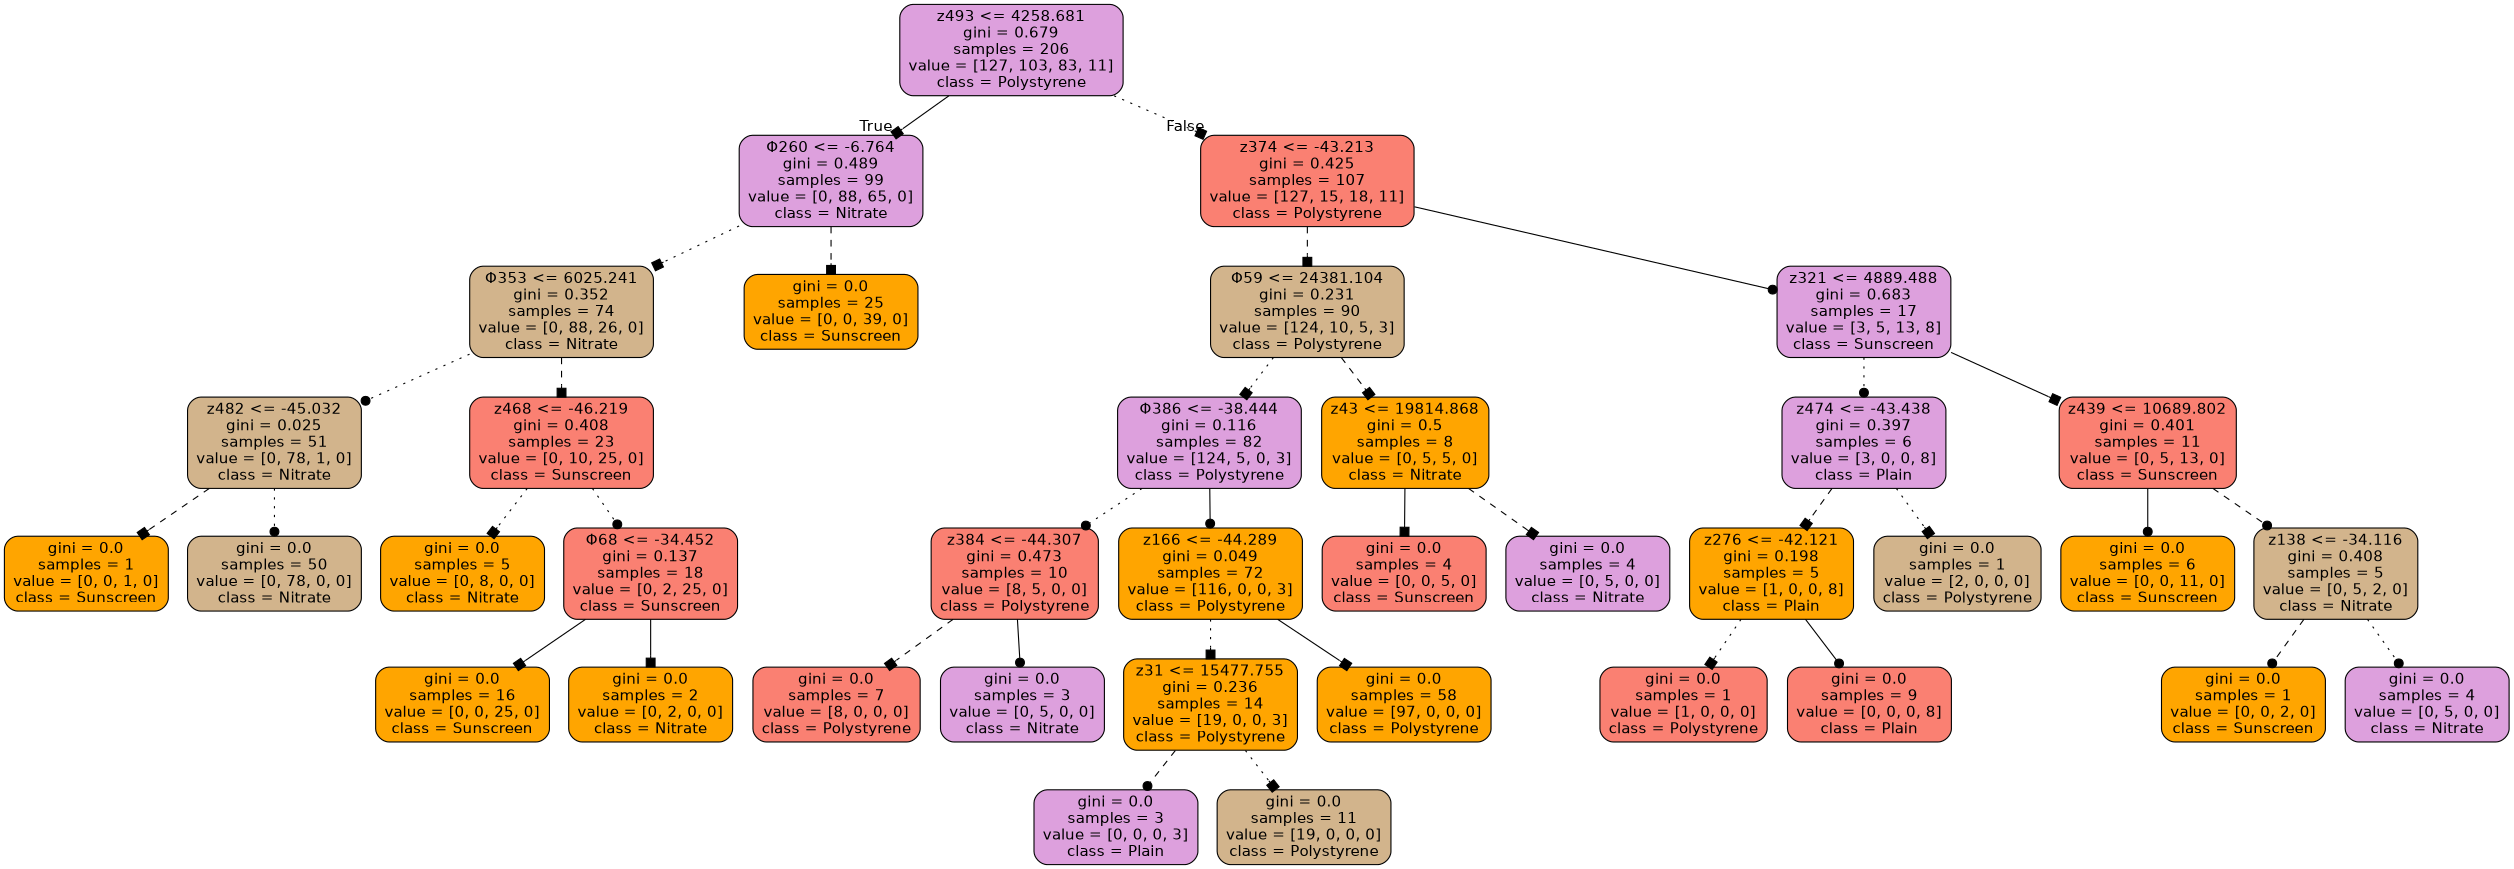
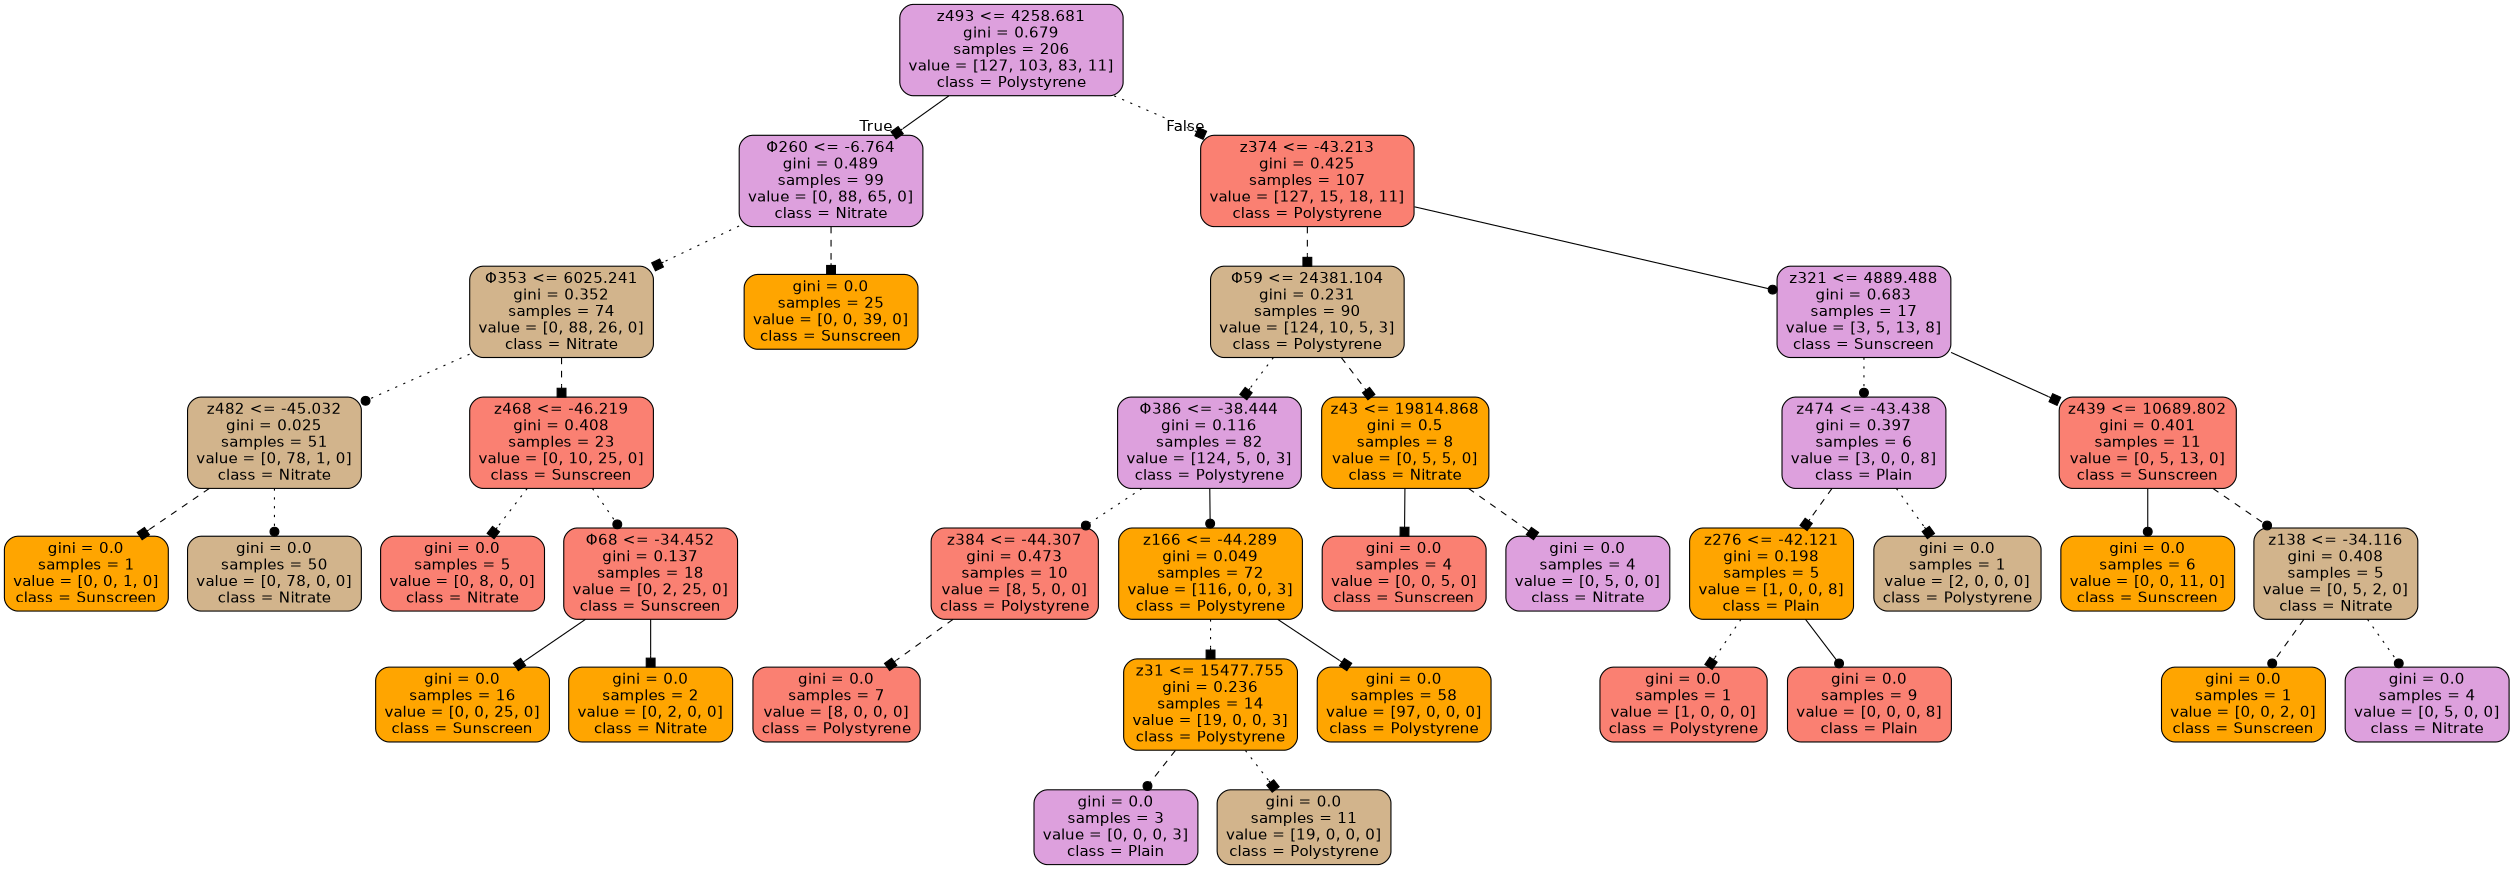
(463, 574) -> (463, 574)
(1022, 705) -> none
